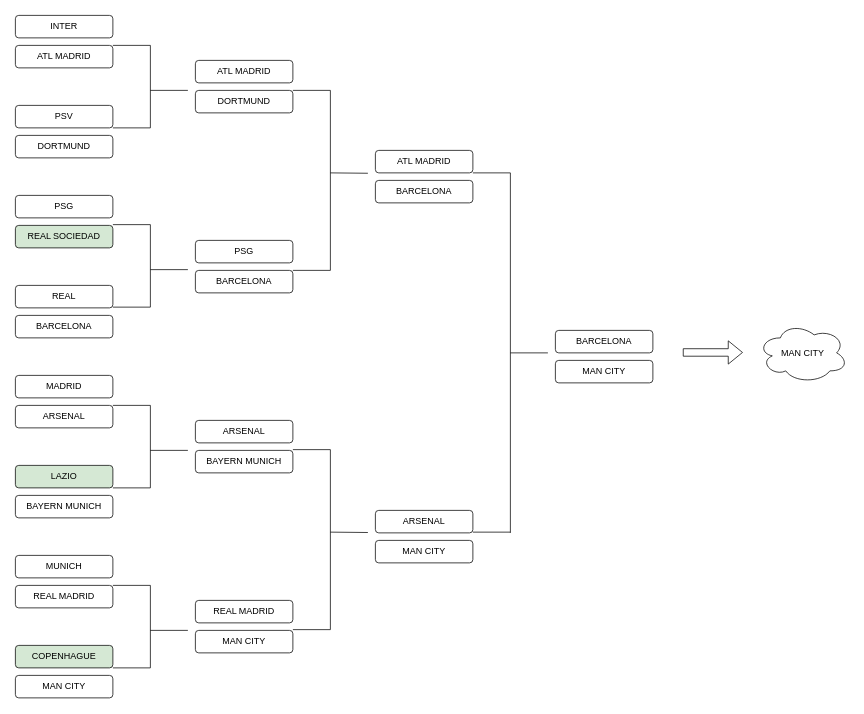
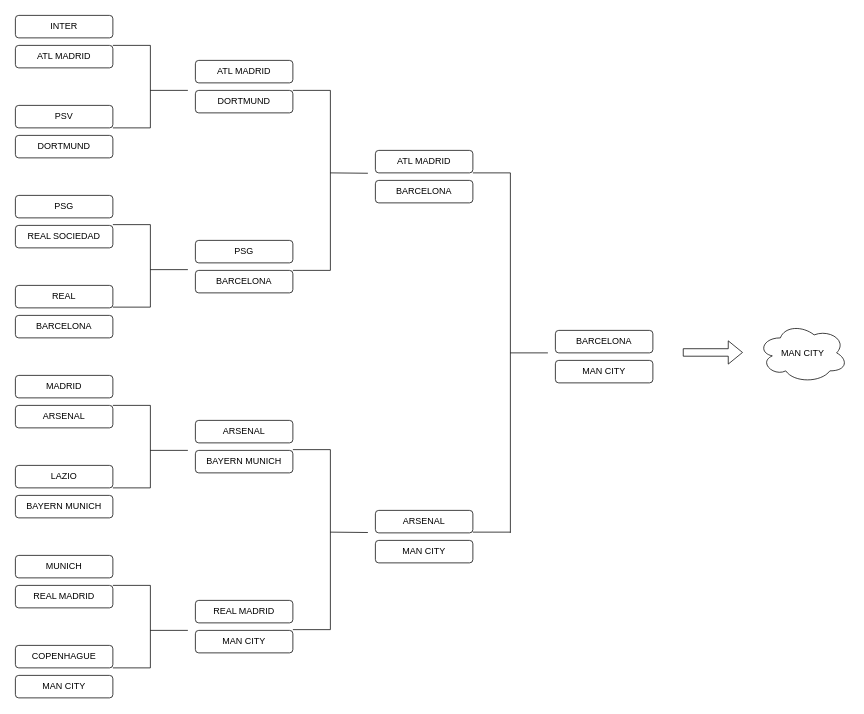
(64, 237) -> (64, 237)
(64, 477) -> (64, 477)
(64, 657) -> (64, 657)
